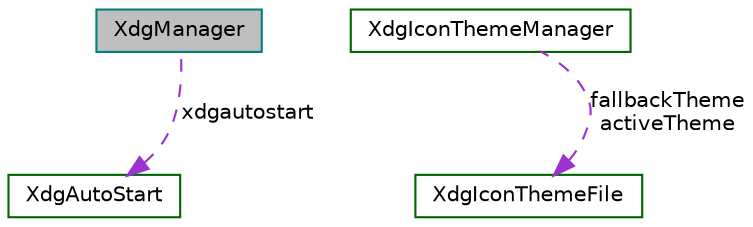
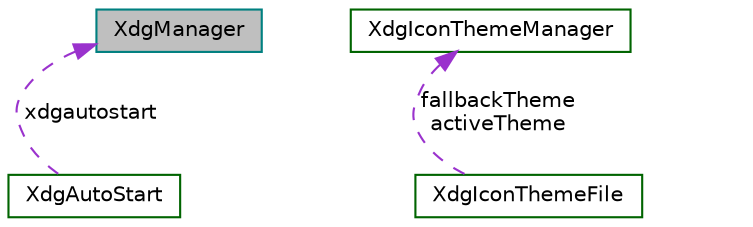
(588, 98) -> (416, 128)
(176, 112) -> (17, 108)
